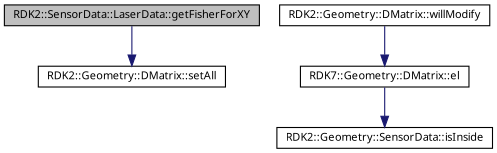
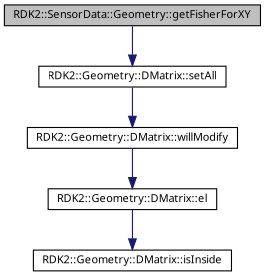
(132, 15) -> (132, 15)
(385, 77) -> (132, 199)
none -> (132, 102)
(385, 138) -> (132, 260)
